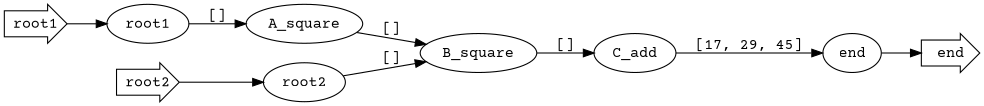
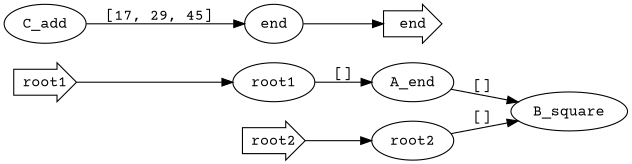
(304, 24) -> (413, 82)
(560, 53) -> none
